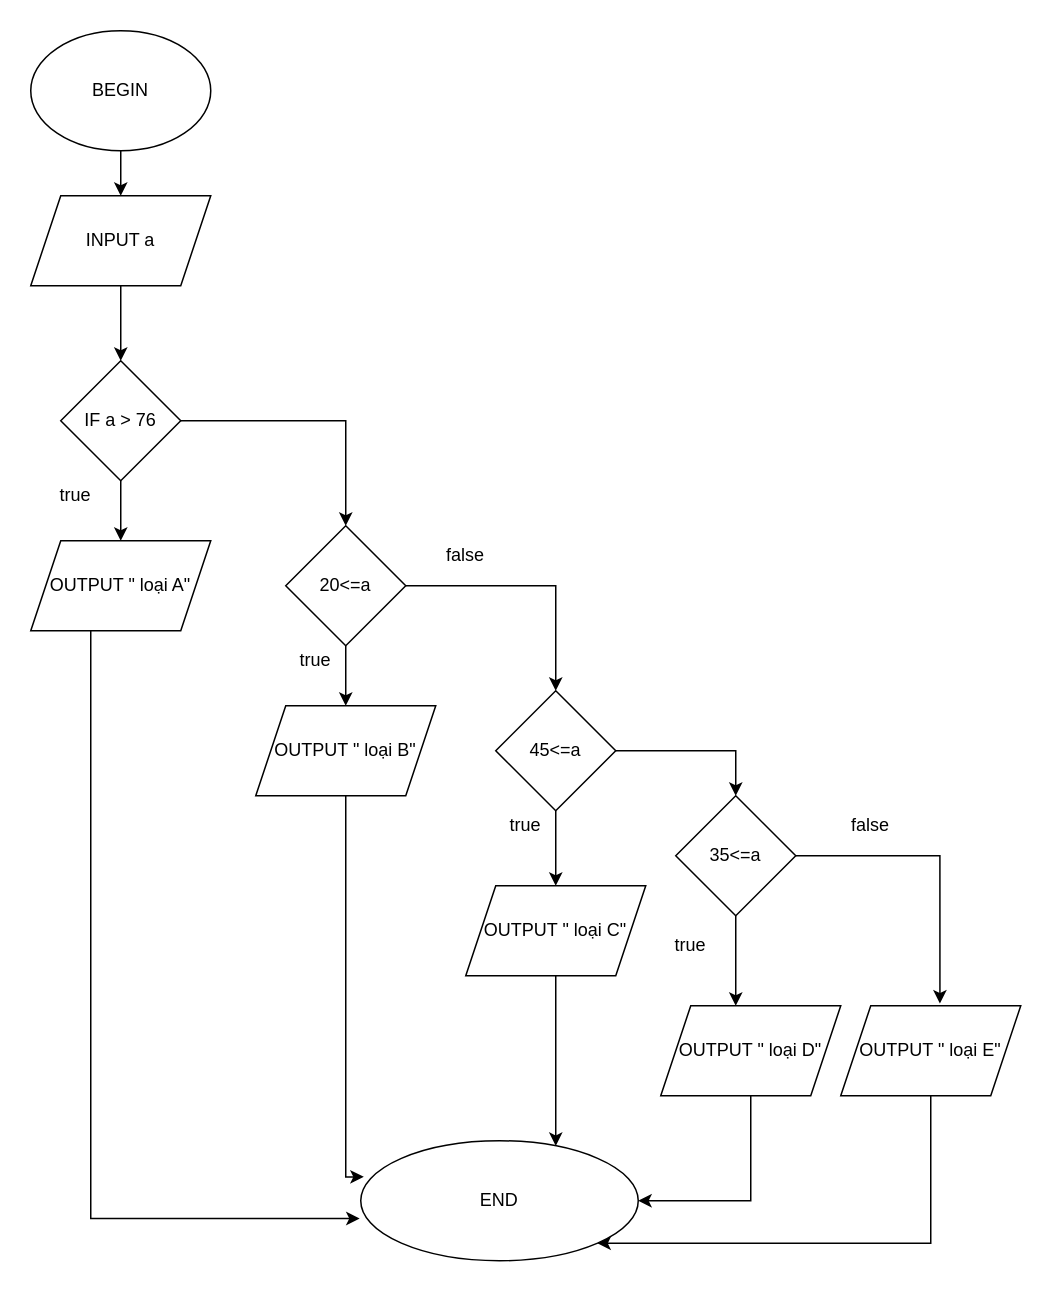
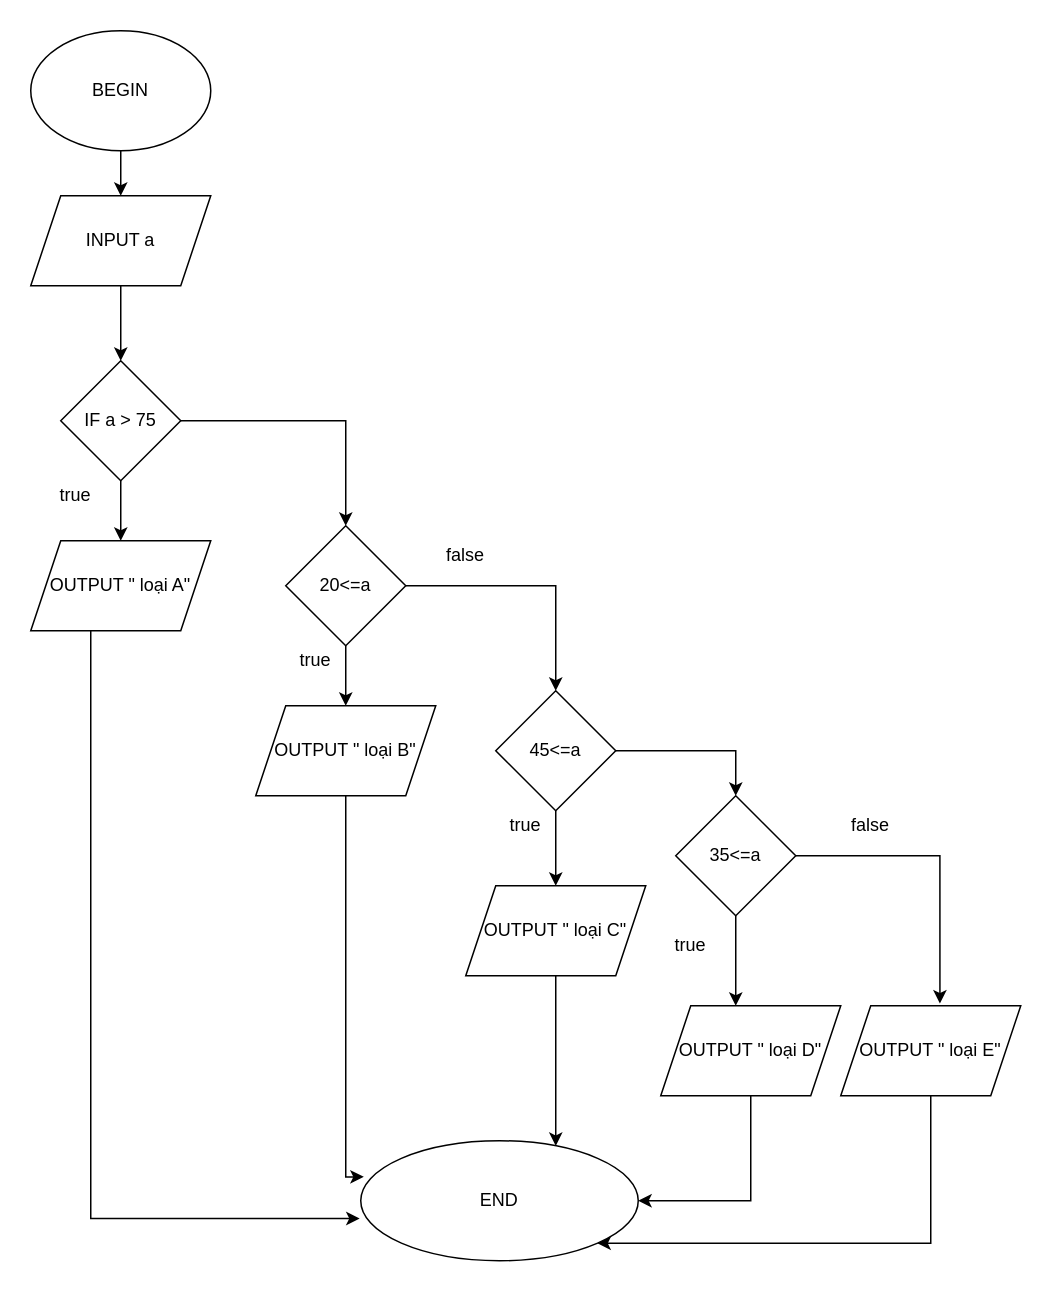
(121, 421) -> (121, 421)
